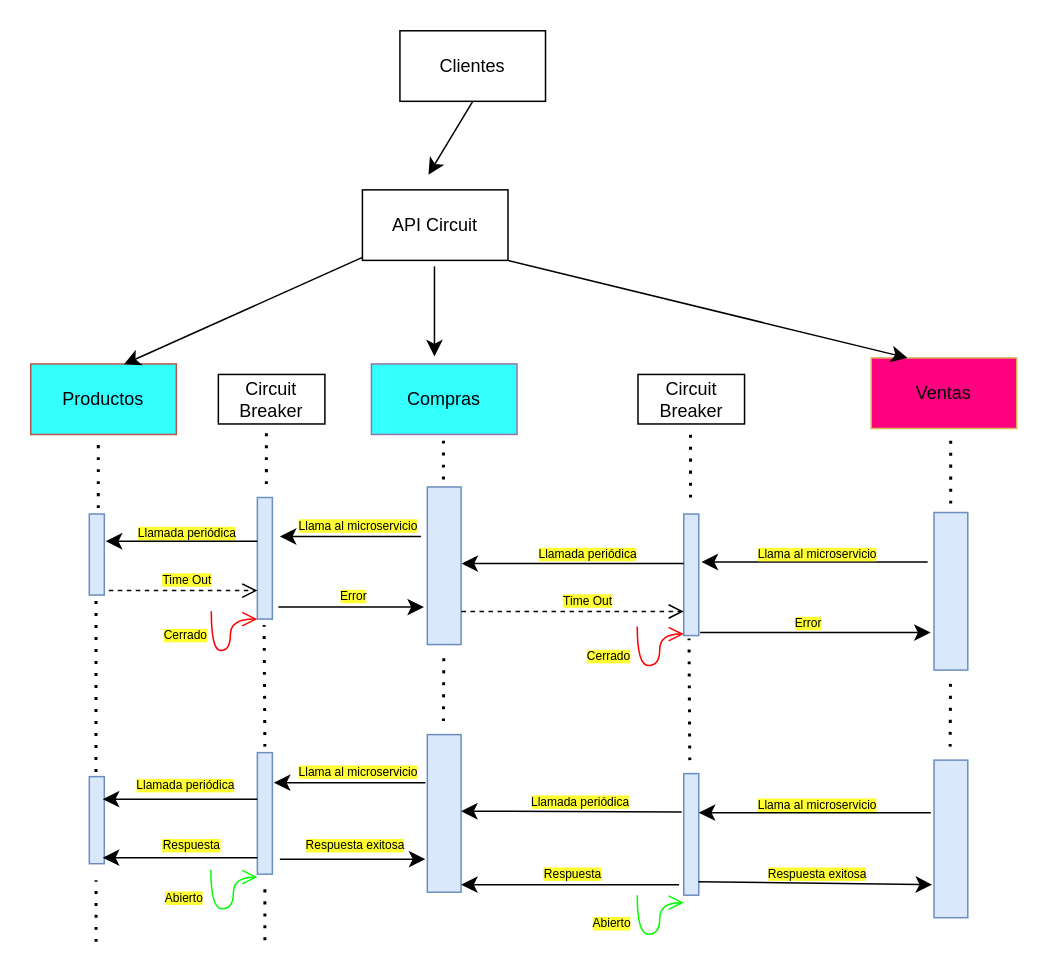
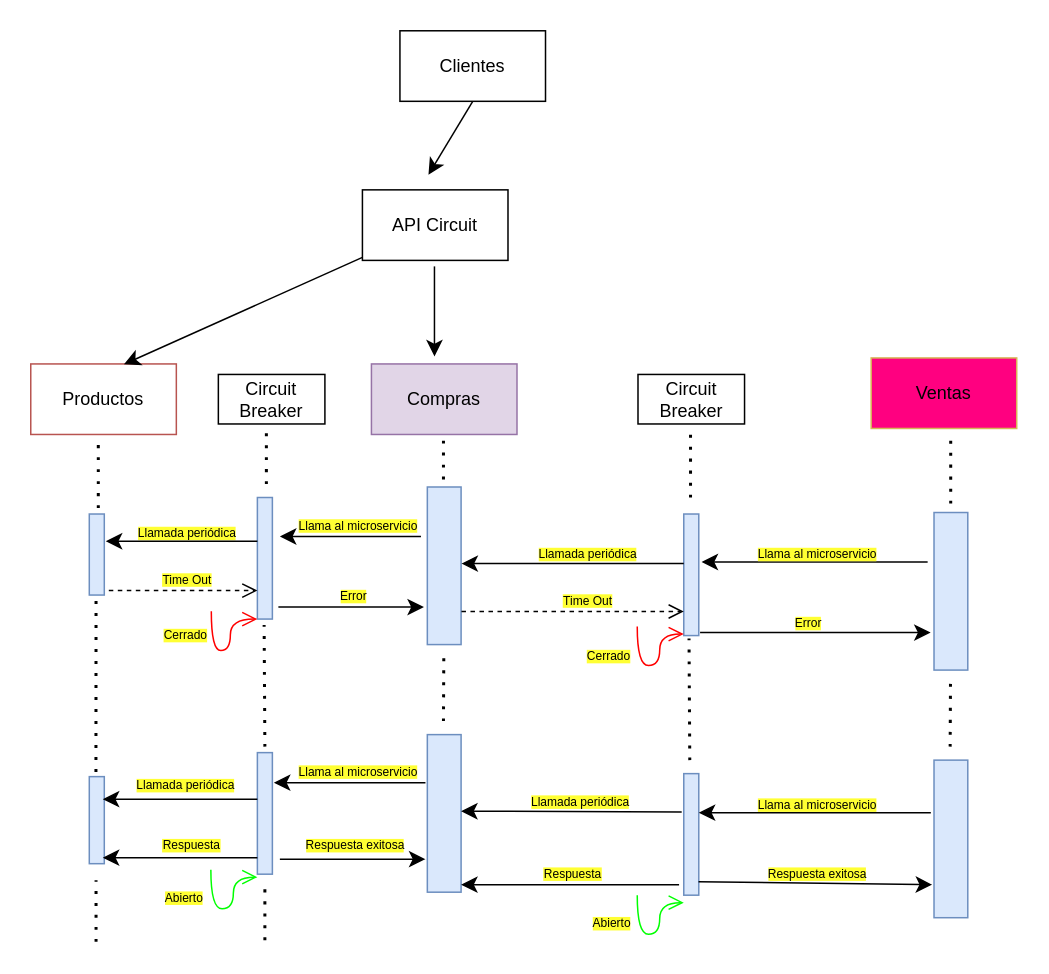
(704, 308) -> none
(104, 399) -> (104, 399)
(444, 399) -> (444, 399)
